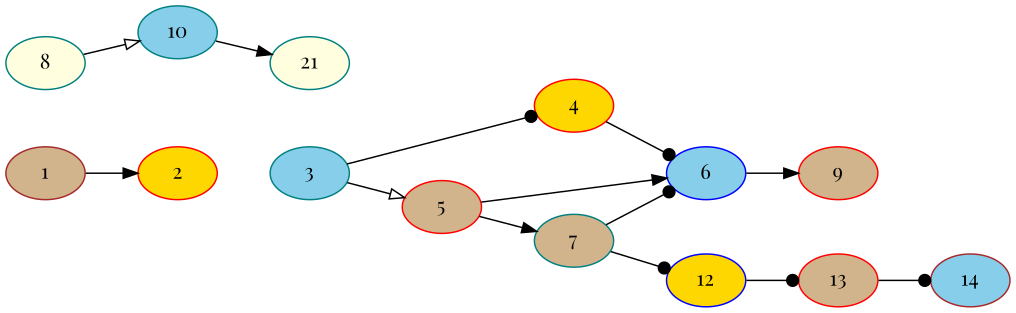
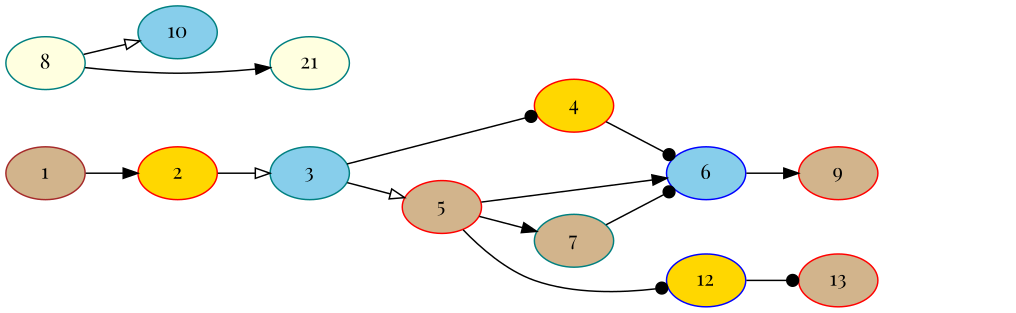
(237, 46) -> (170, 73)
none -> (237, 173)
(635, 259) -> (551, 285)
(970, 280) -> none
